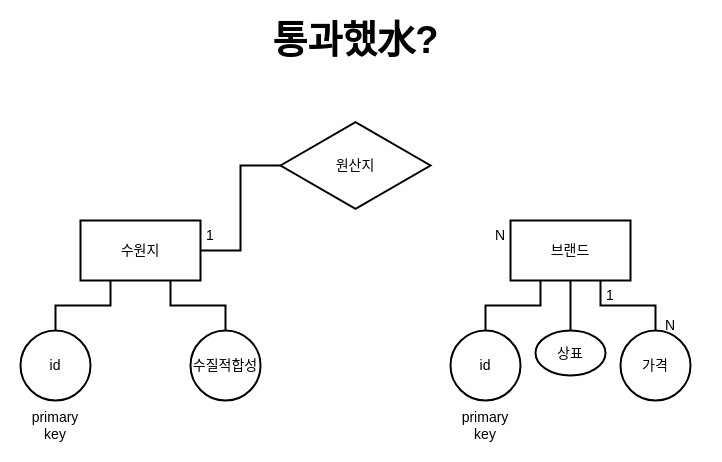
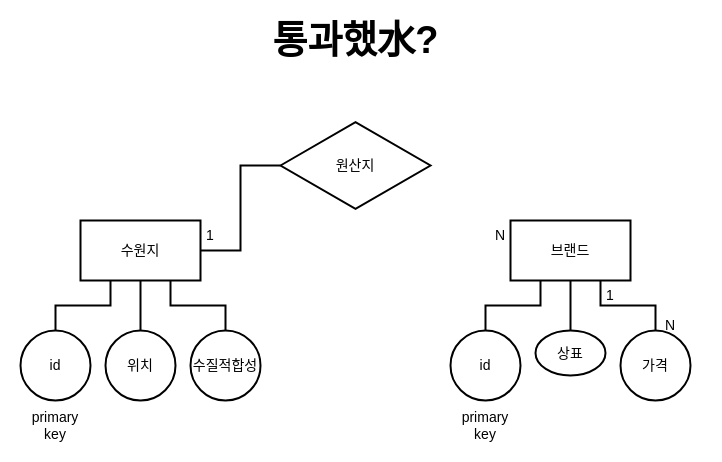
none -> (141, 306)
none -> (141, 366)
